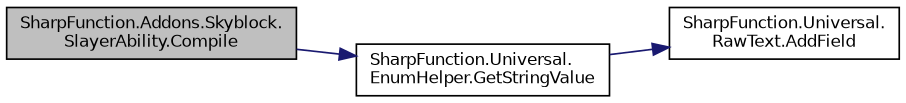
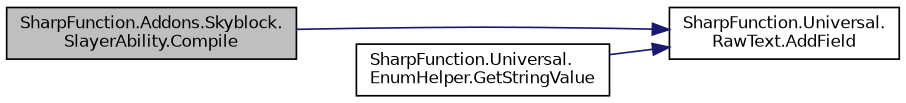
(318, 52) -> (475, 27)
